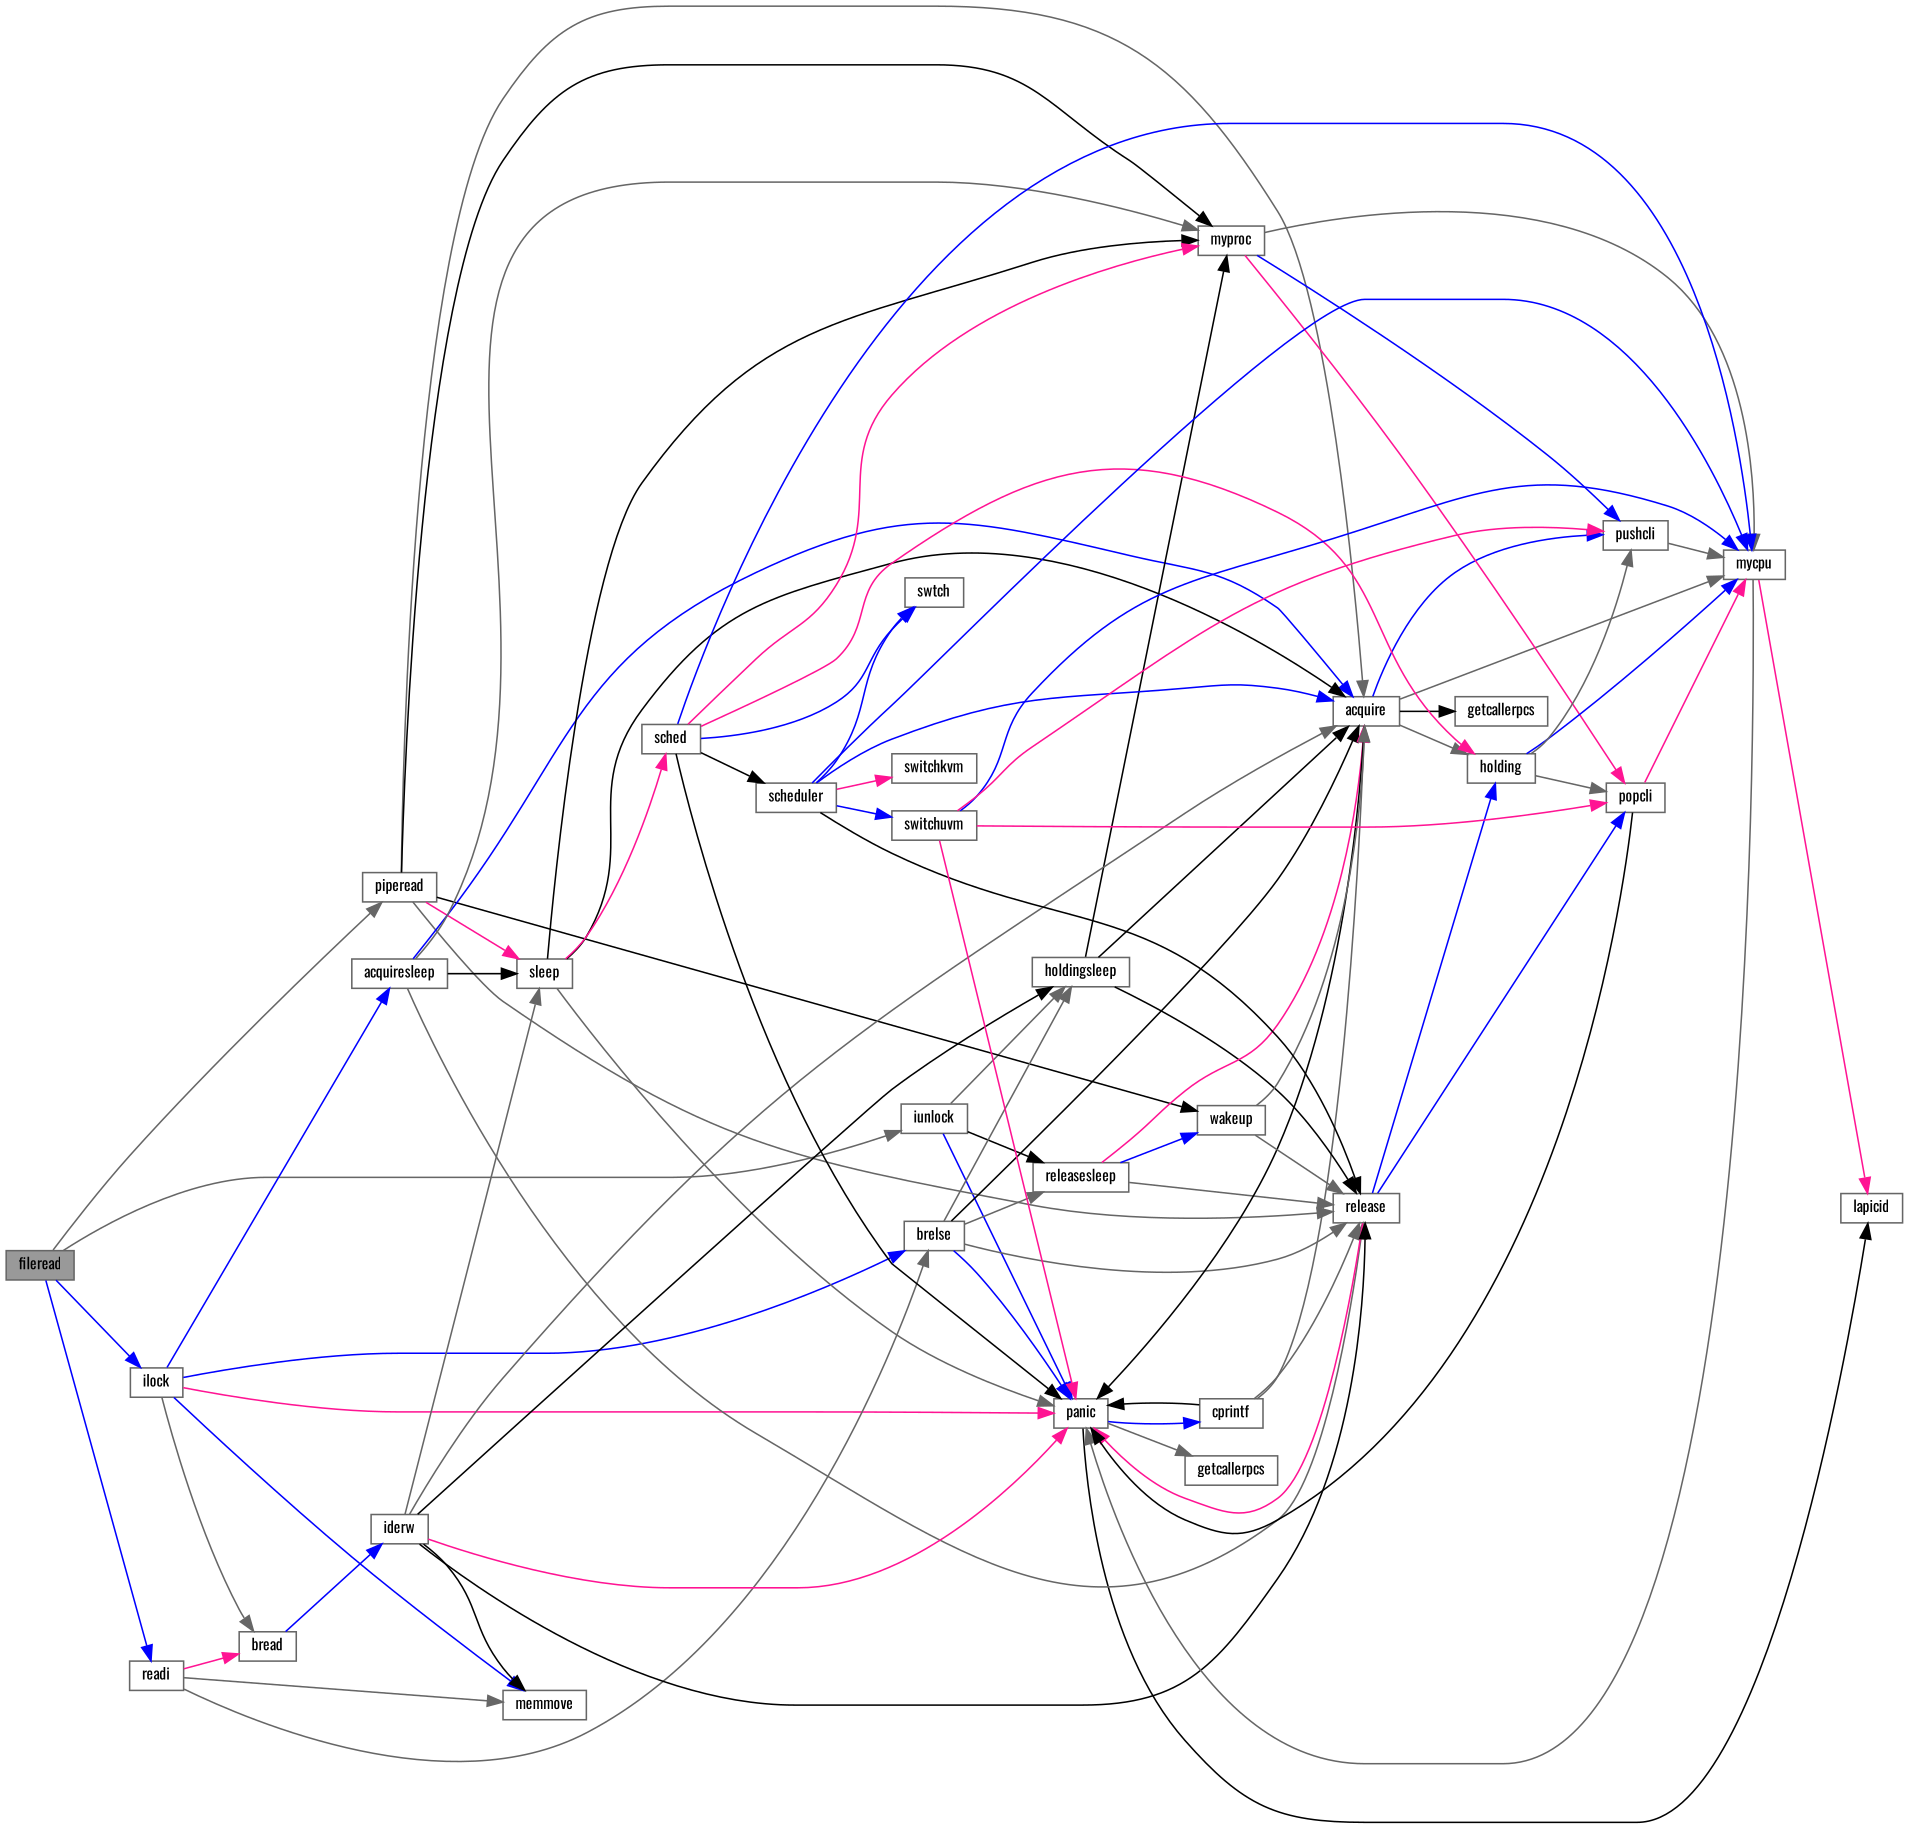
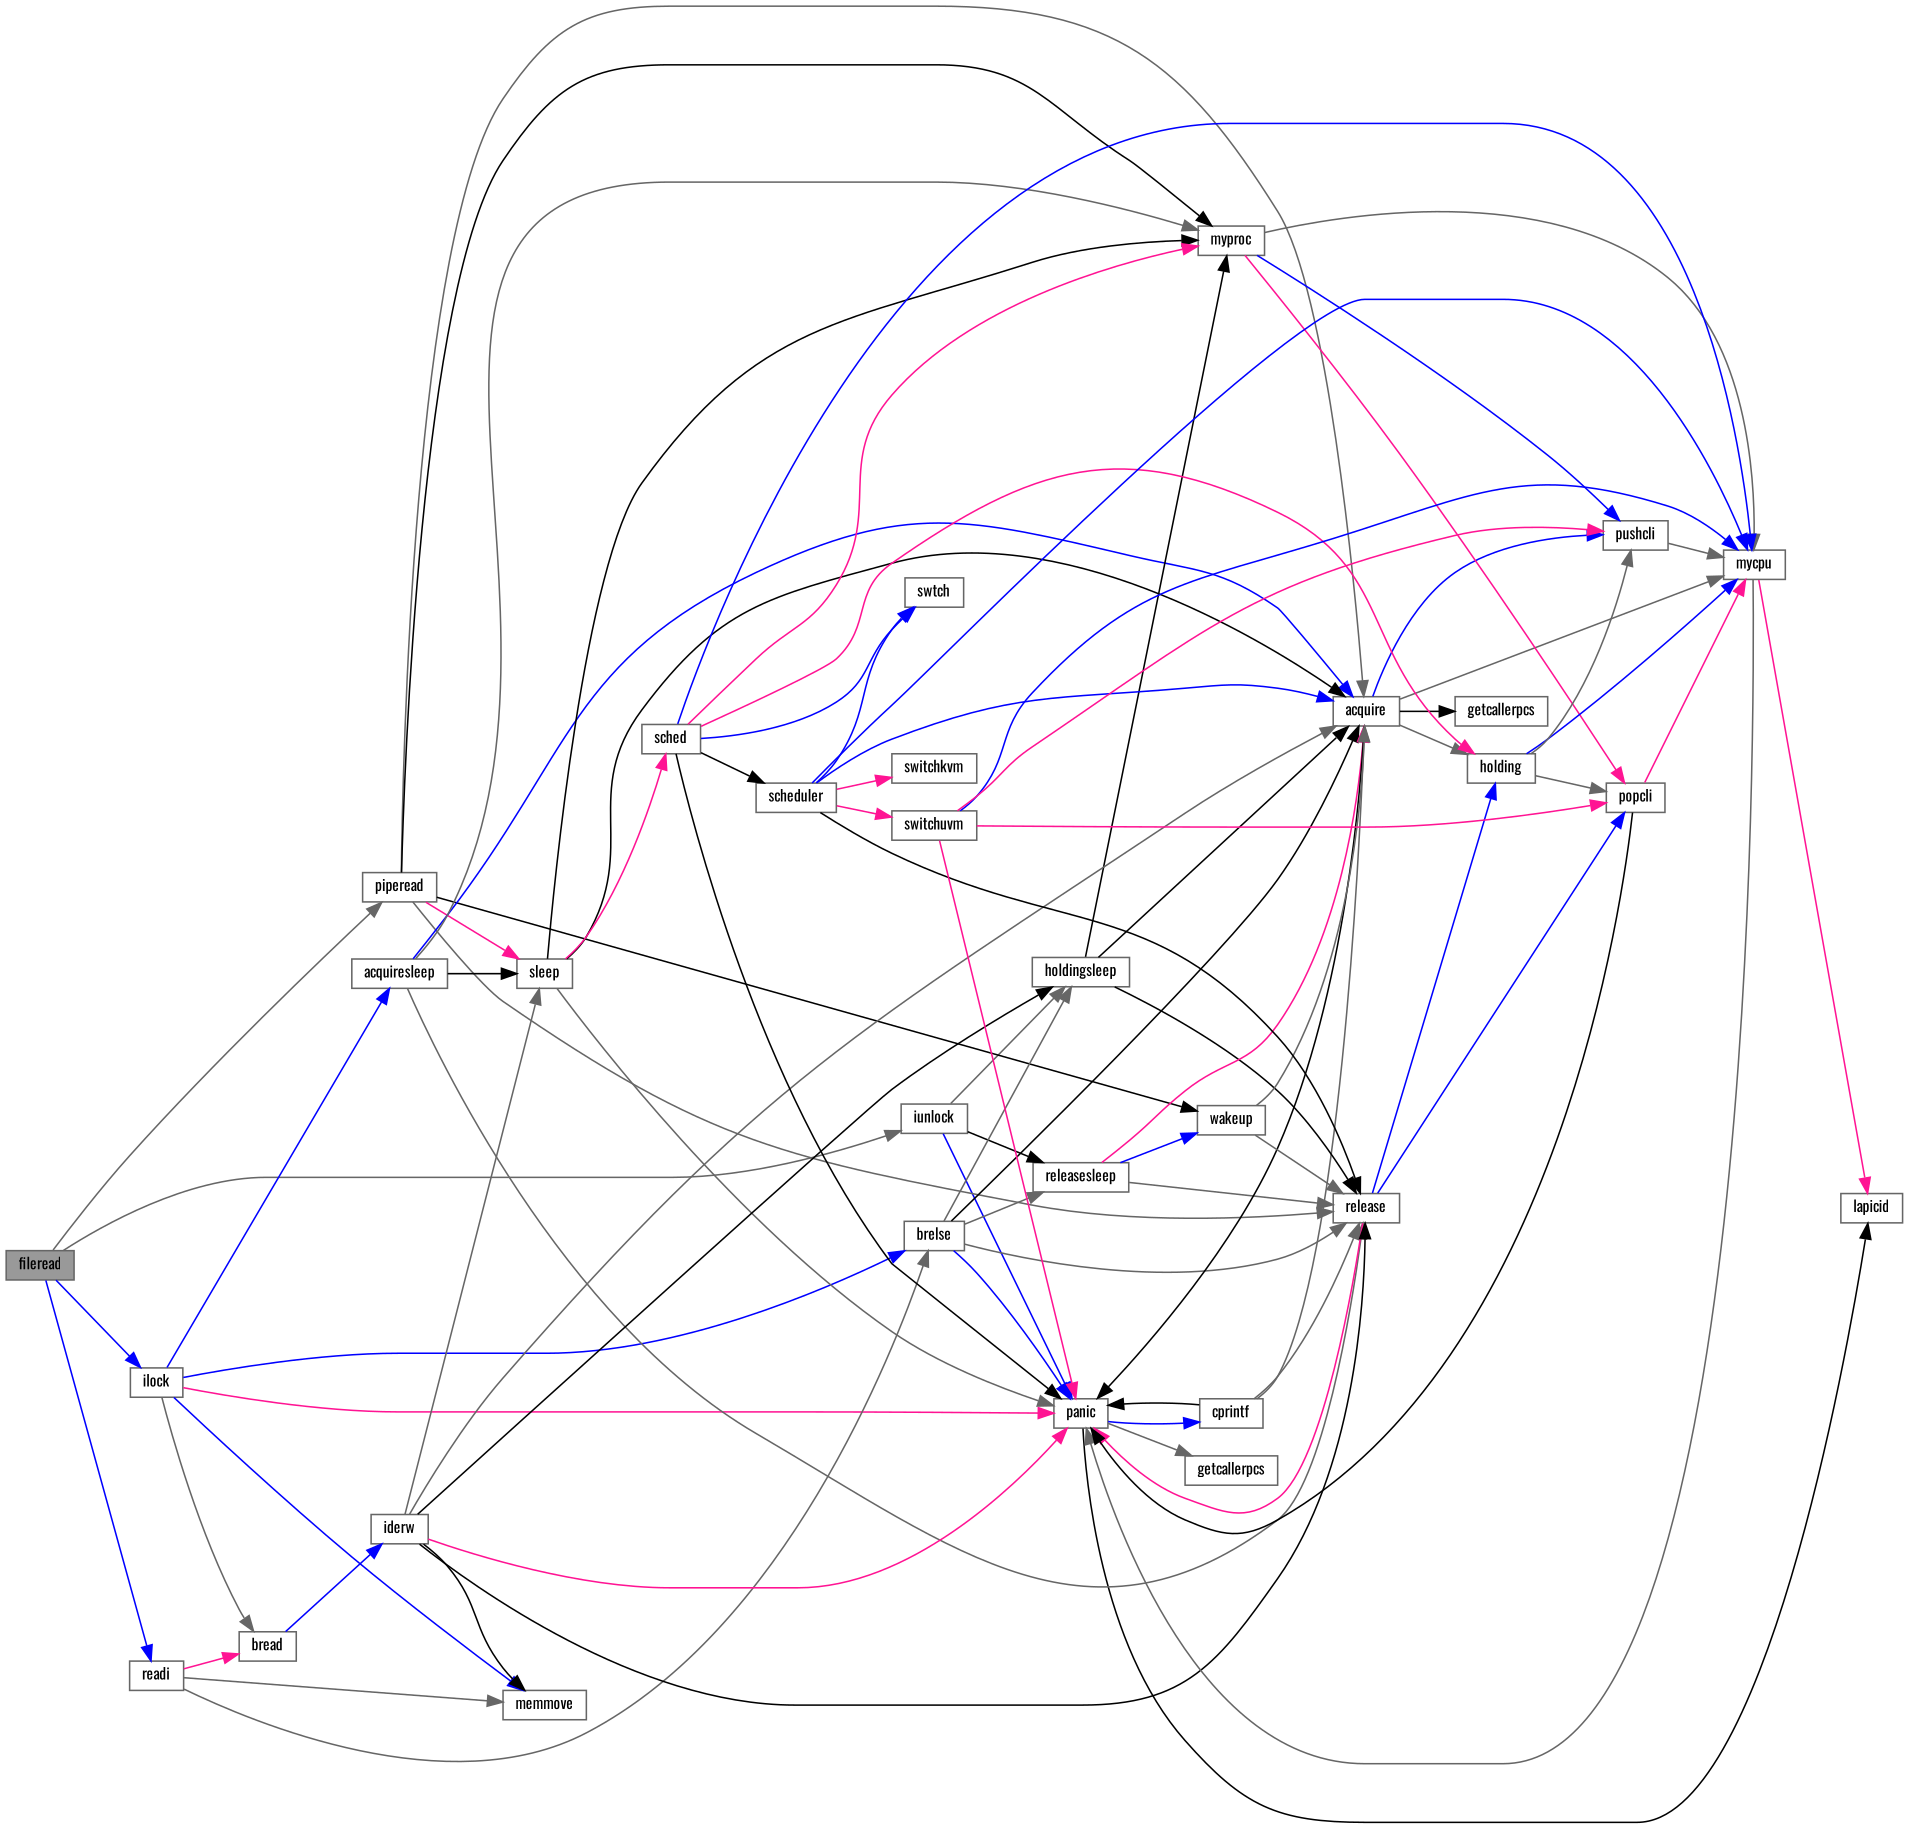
(857, 810) -> (857, 810)
